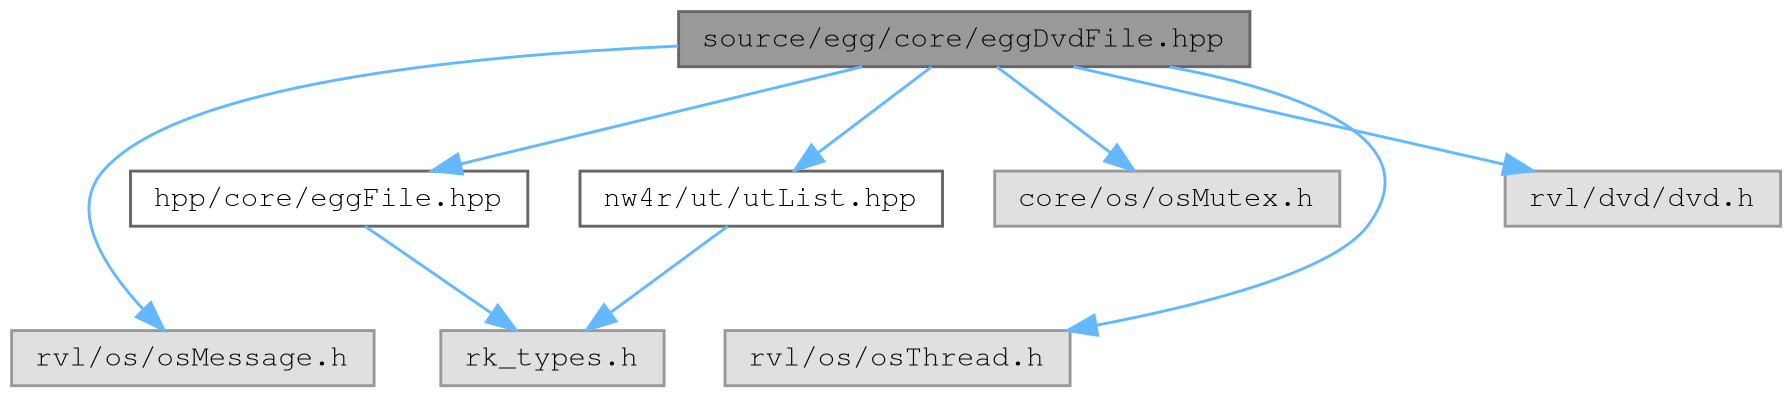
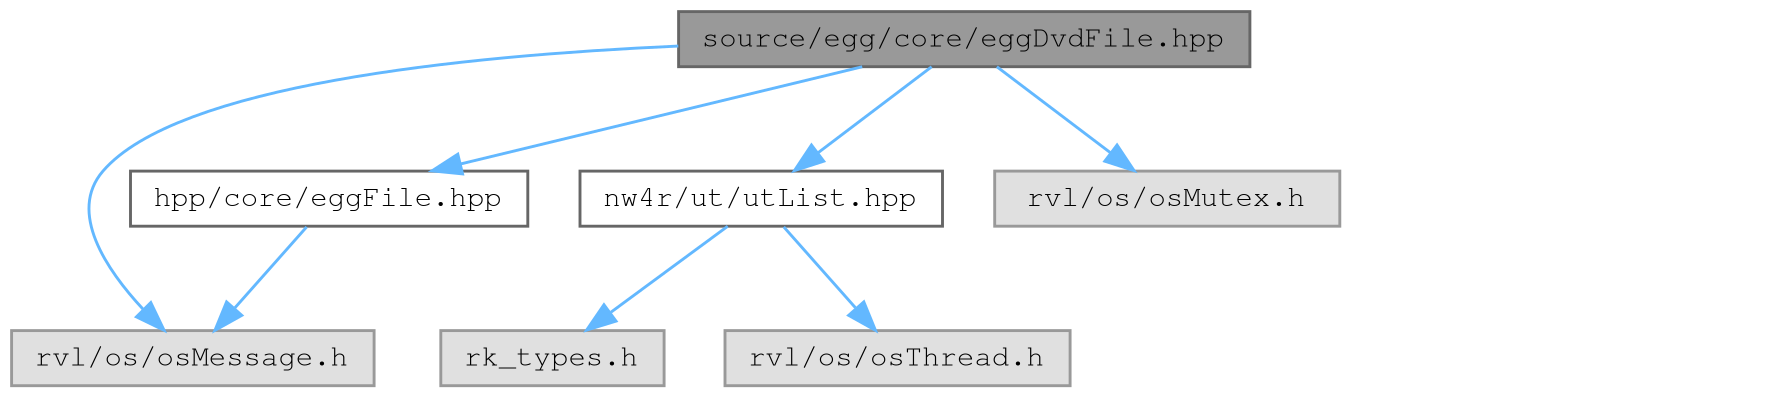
(1167, 199) -> (1167, 199)
(1643, 199) -> none
(1371, 220) -> (820, 267)
(428, 270) -> (271, 267)
